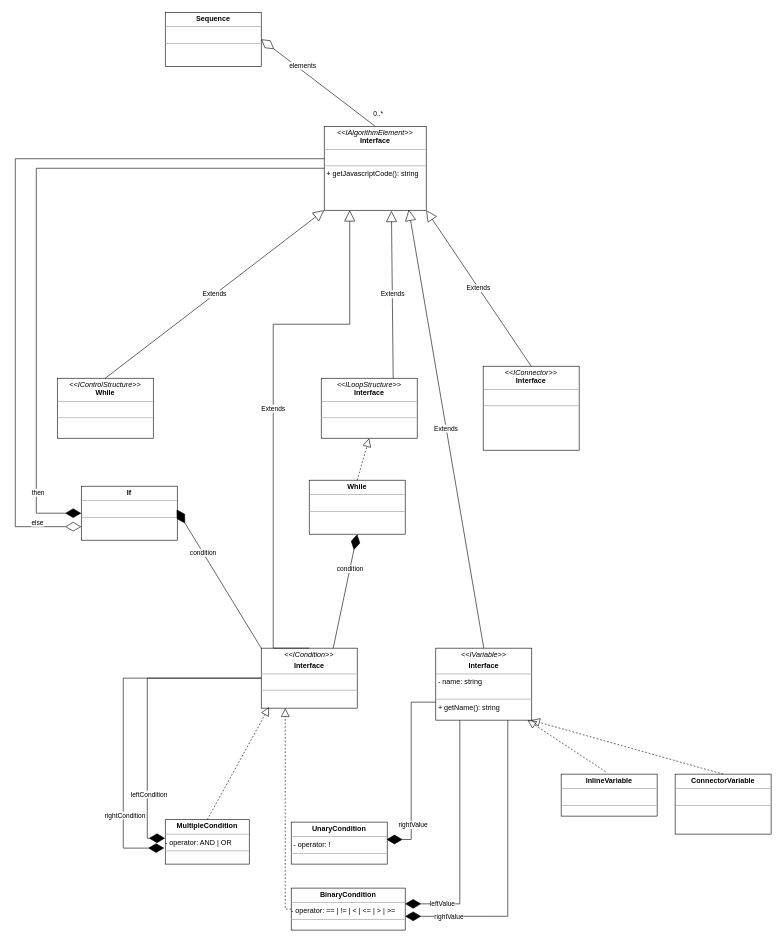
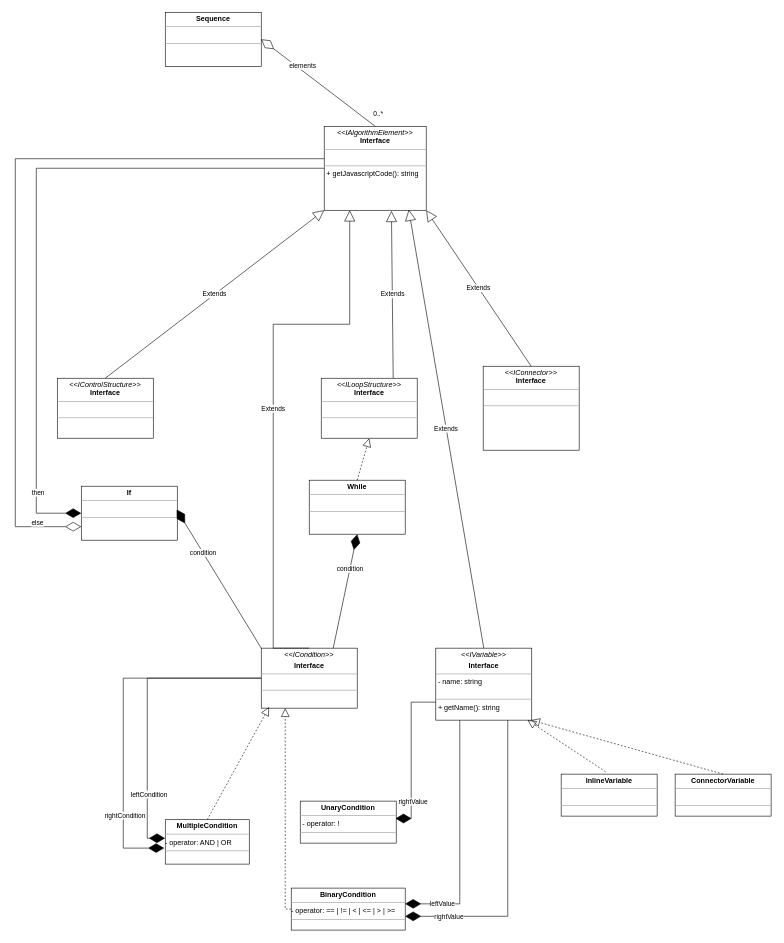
(99, 387) -> (99, 387)
(723, 804) -> (723, 795)
(339, 843) -> (348, 822)
